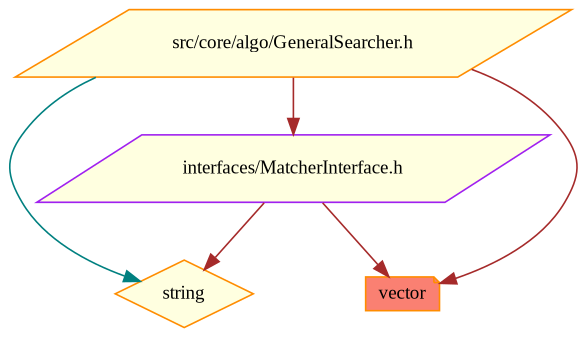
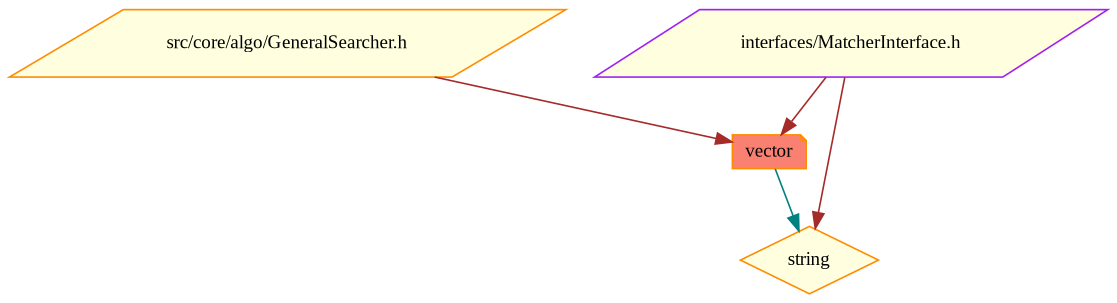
(293, 98) -> none
(13, 185) -> (784, 192)
